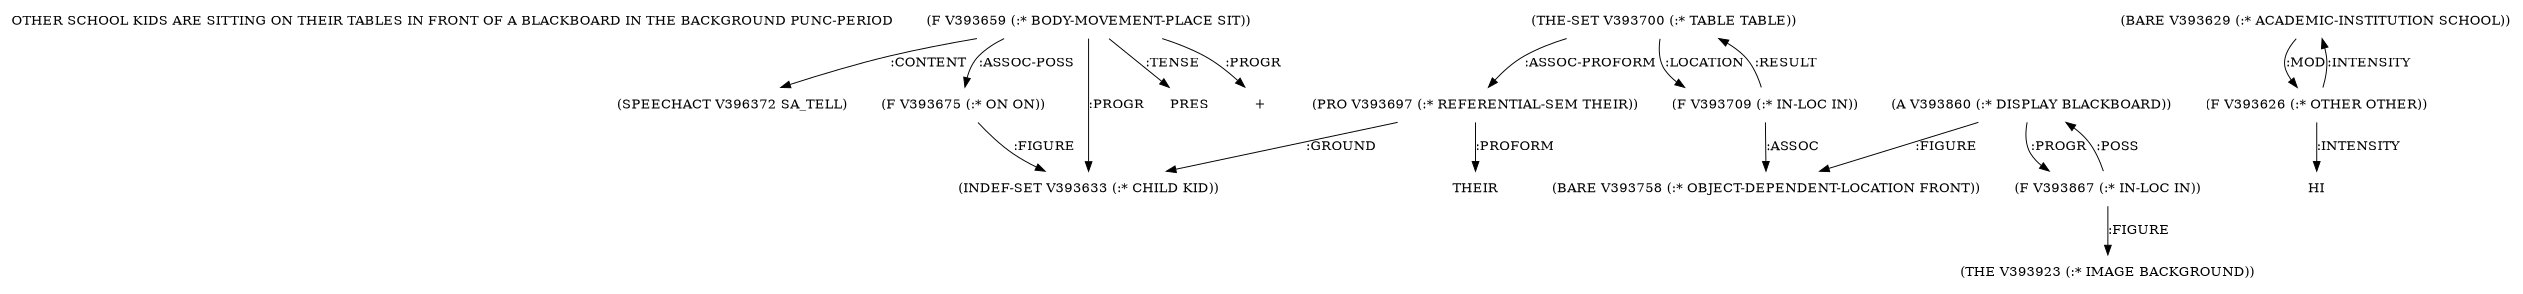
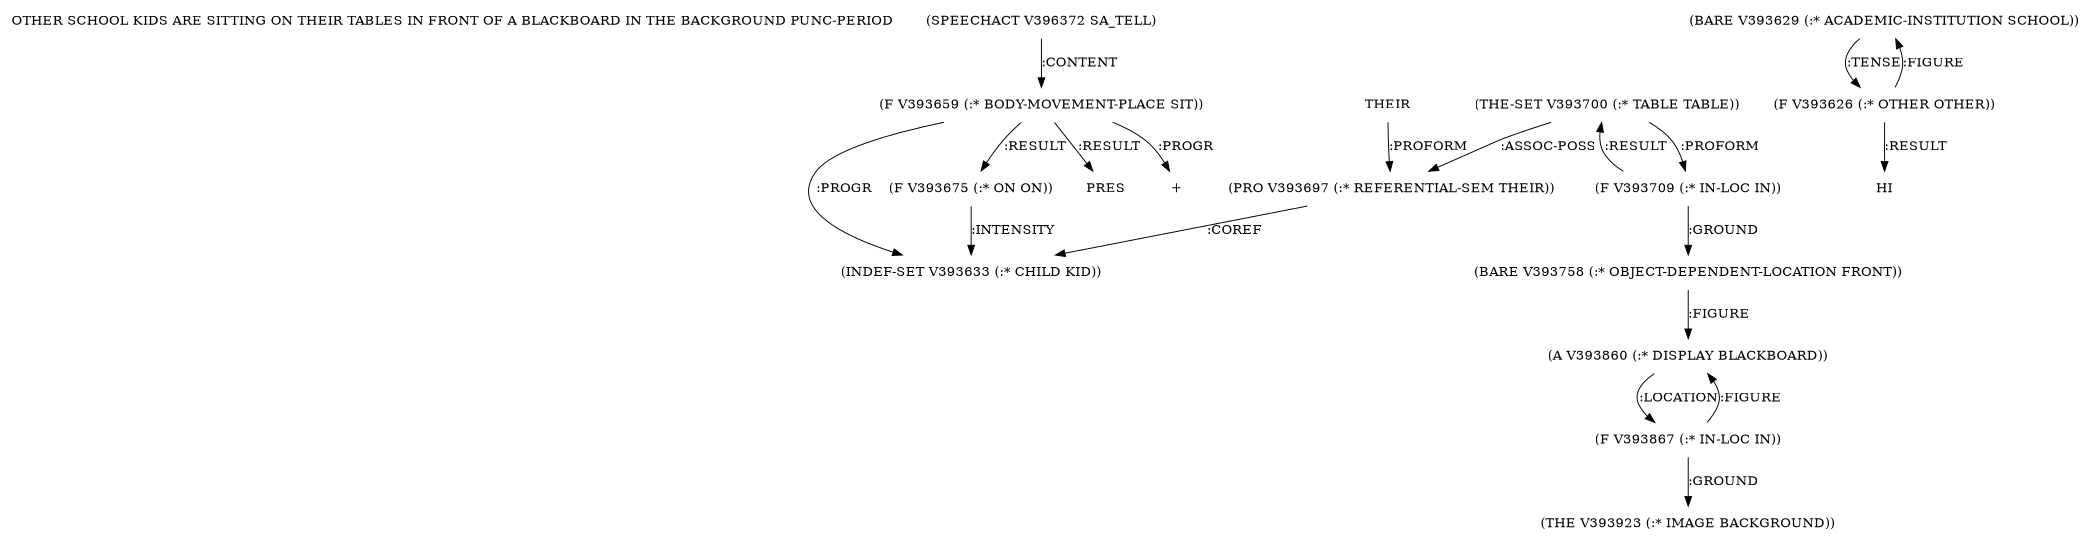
(883, 58) -> (1041, 58)
(1027, 63) -> (1035, 147)
(1173, 63) -> (1109, 147)
(1591, 63) -> (1549, 147)
(1705, 63) -> (1720, 147)
(2306, 63) -> (1874, 63)
(2369, 63) -> (1934, 63)
(1476, 142) -> (1388, 142)
(1904, 145) -> (1688, 309)
(1044, 147) -> (1013, 231)
(1341, 147) -> (1235, 231)
(1793, 147) -> (1723, 231)
(2059, 147) -> (1679, 398)
(2118, 147) -> (1751, 398)
(2359, 147) -> (1916, 147)
(2139, 231) -> (1723, 482)
